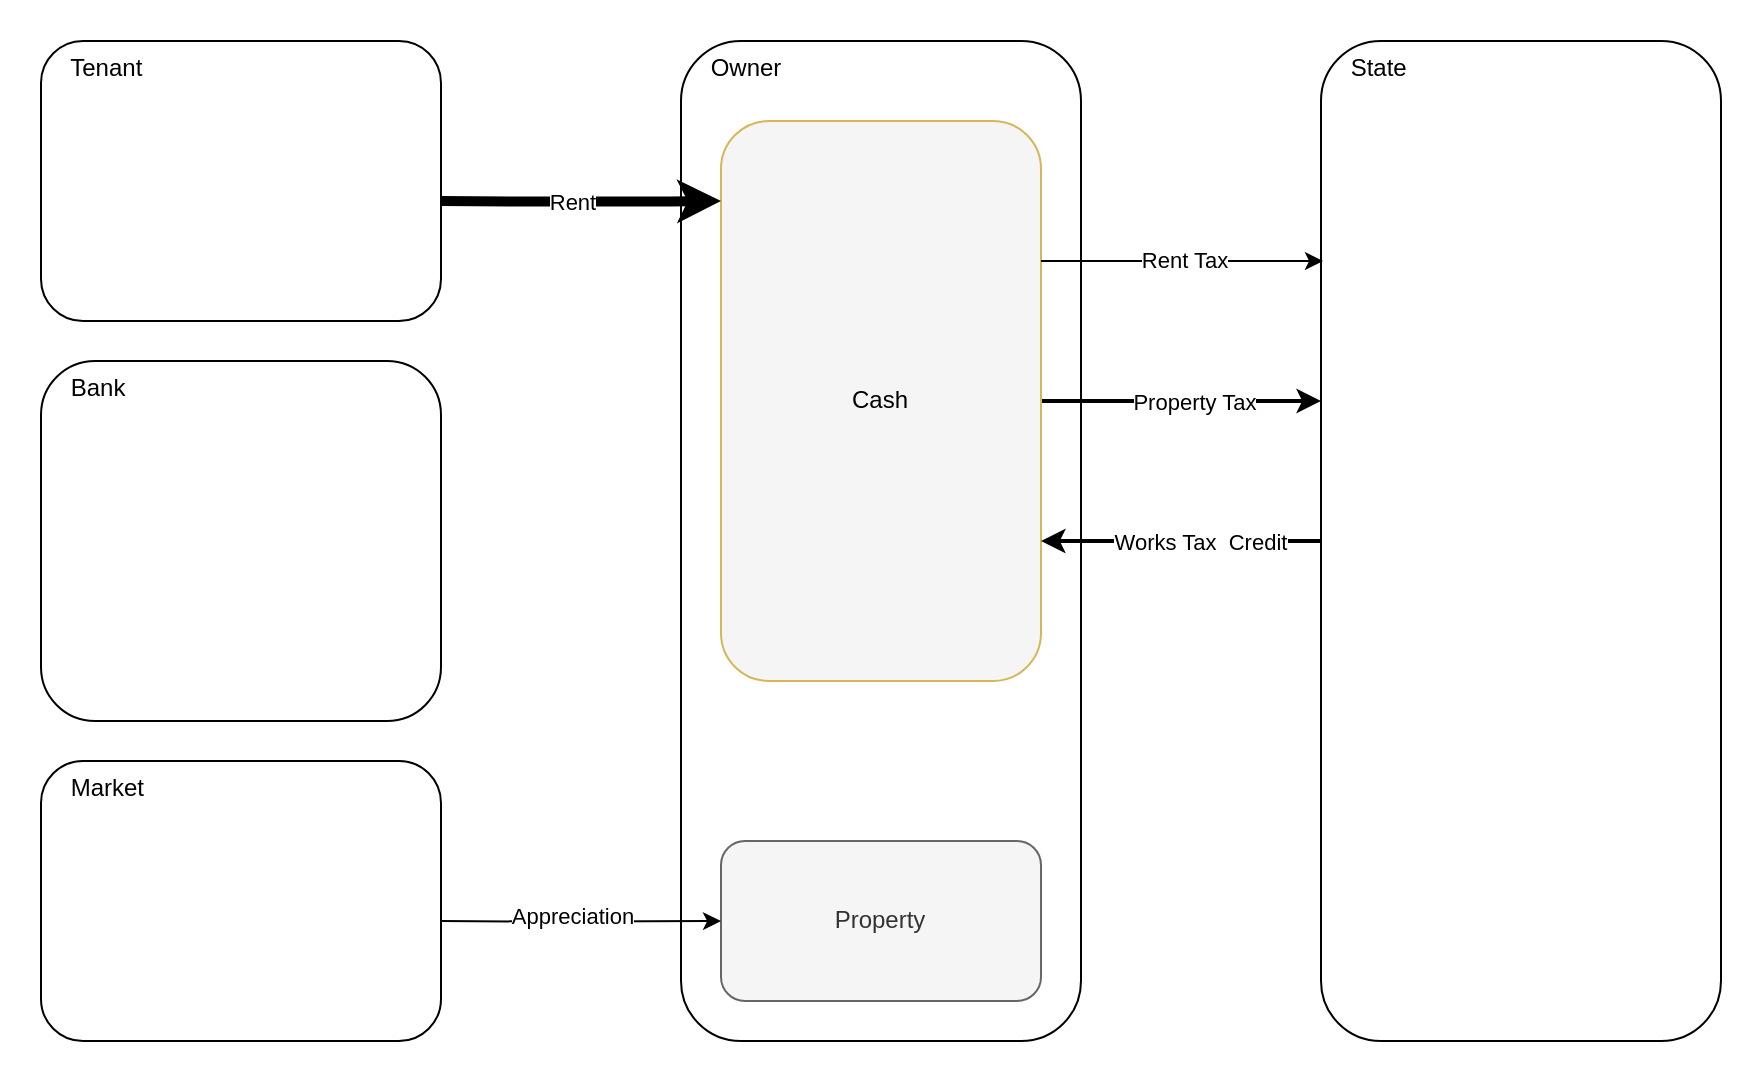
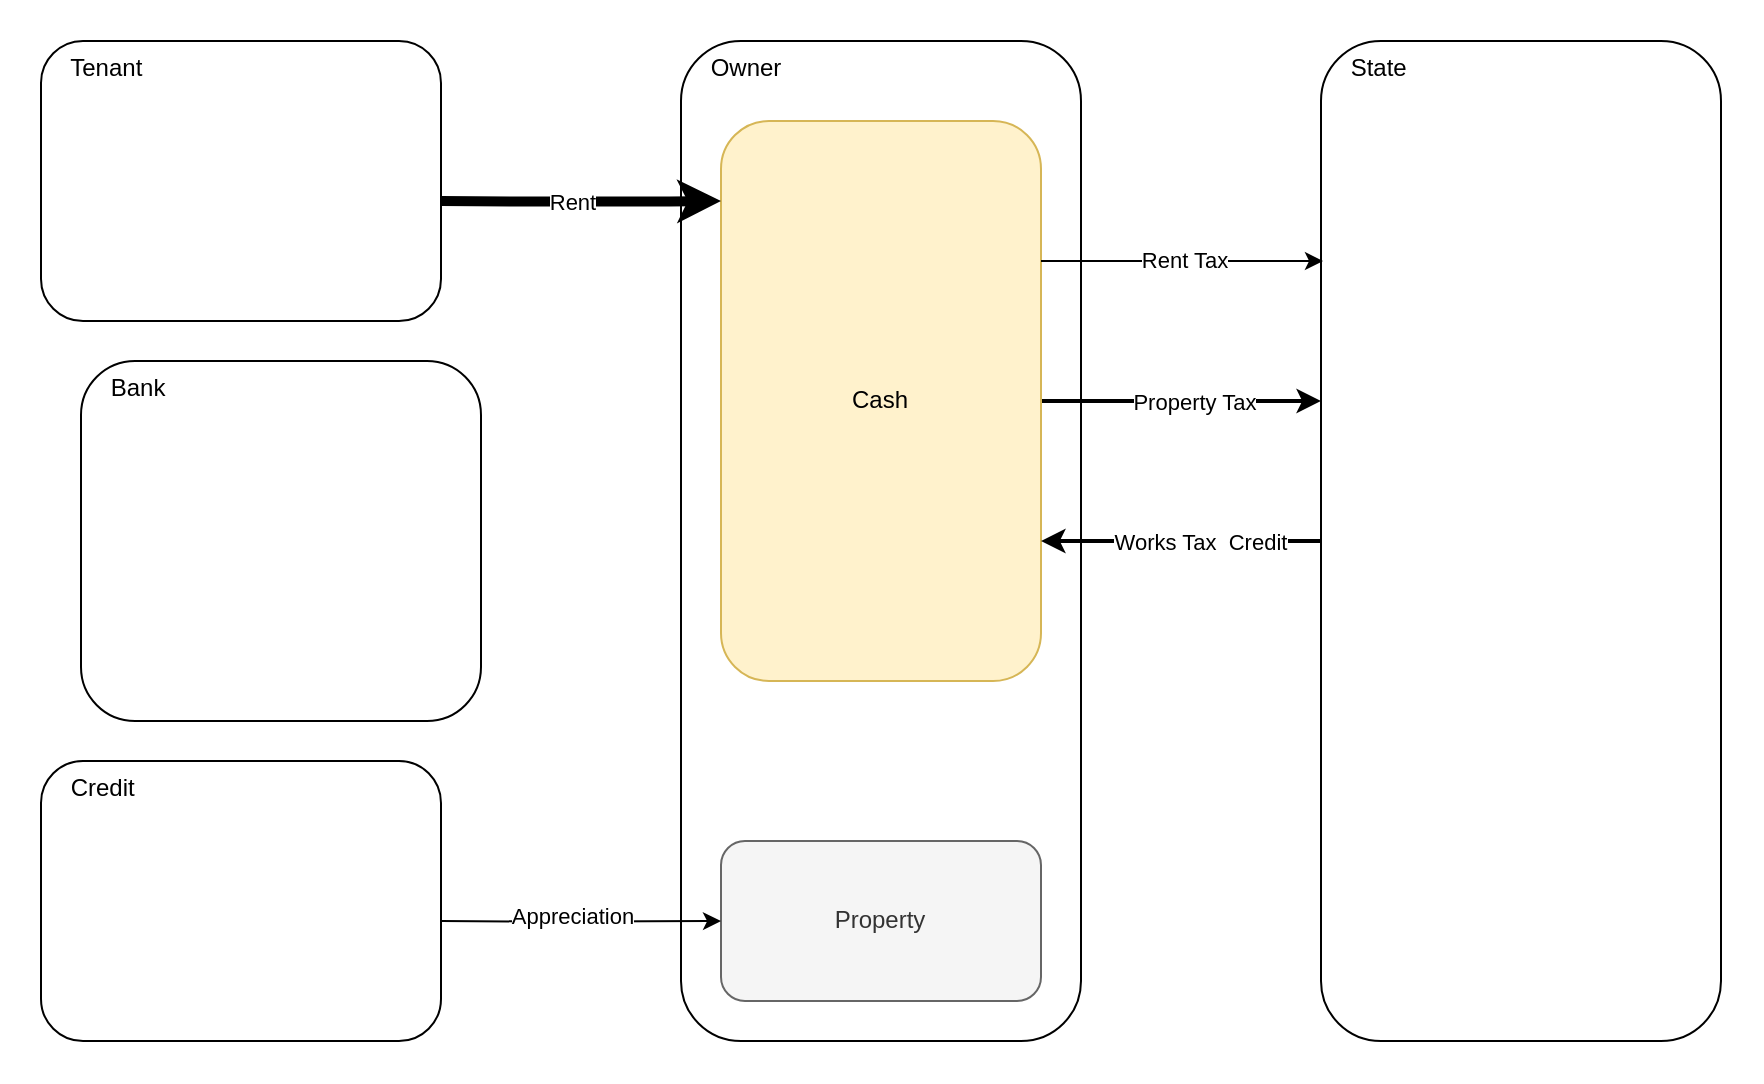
(881, 401) -> (881, 401)
(241, 541) -> (281, 541)
(85, 789) -> (82, 789)
